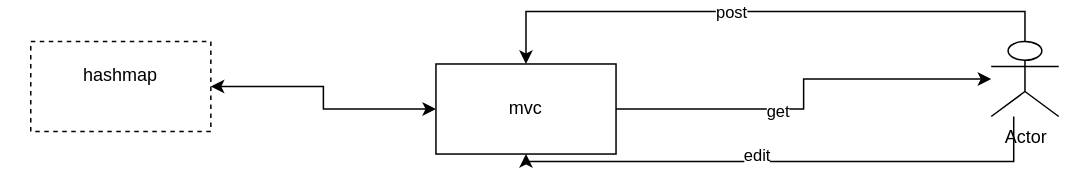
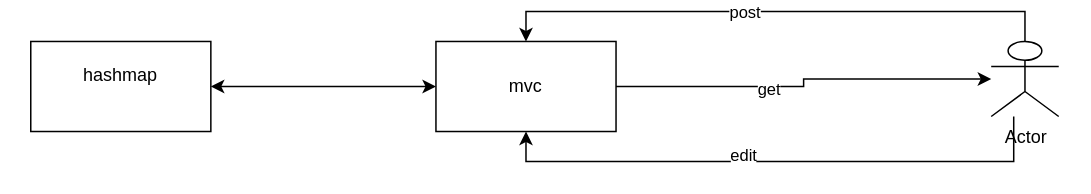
(121, 86) -> (121, 86)
(526, 109) -> (526, 86)
